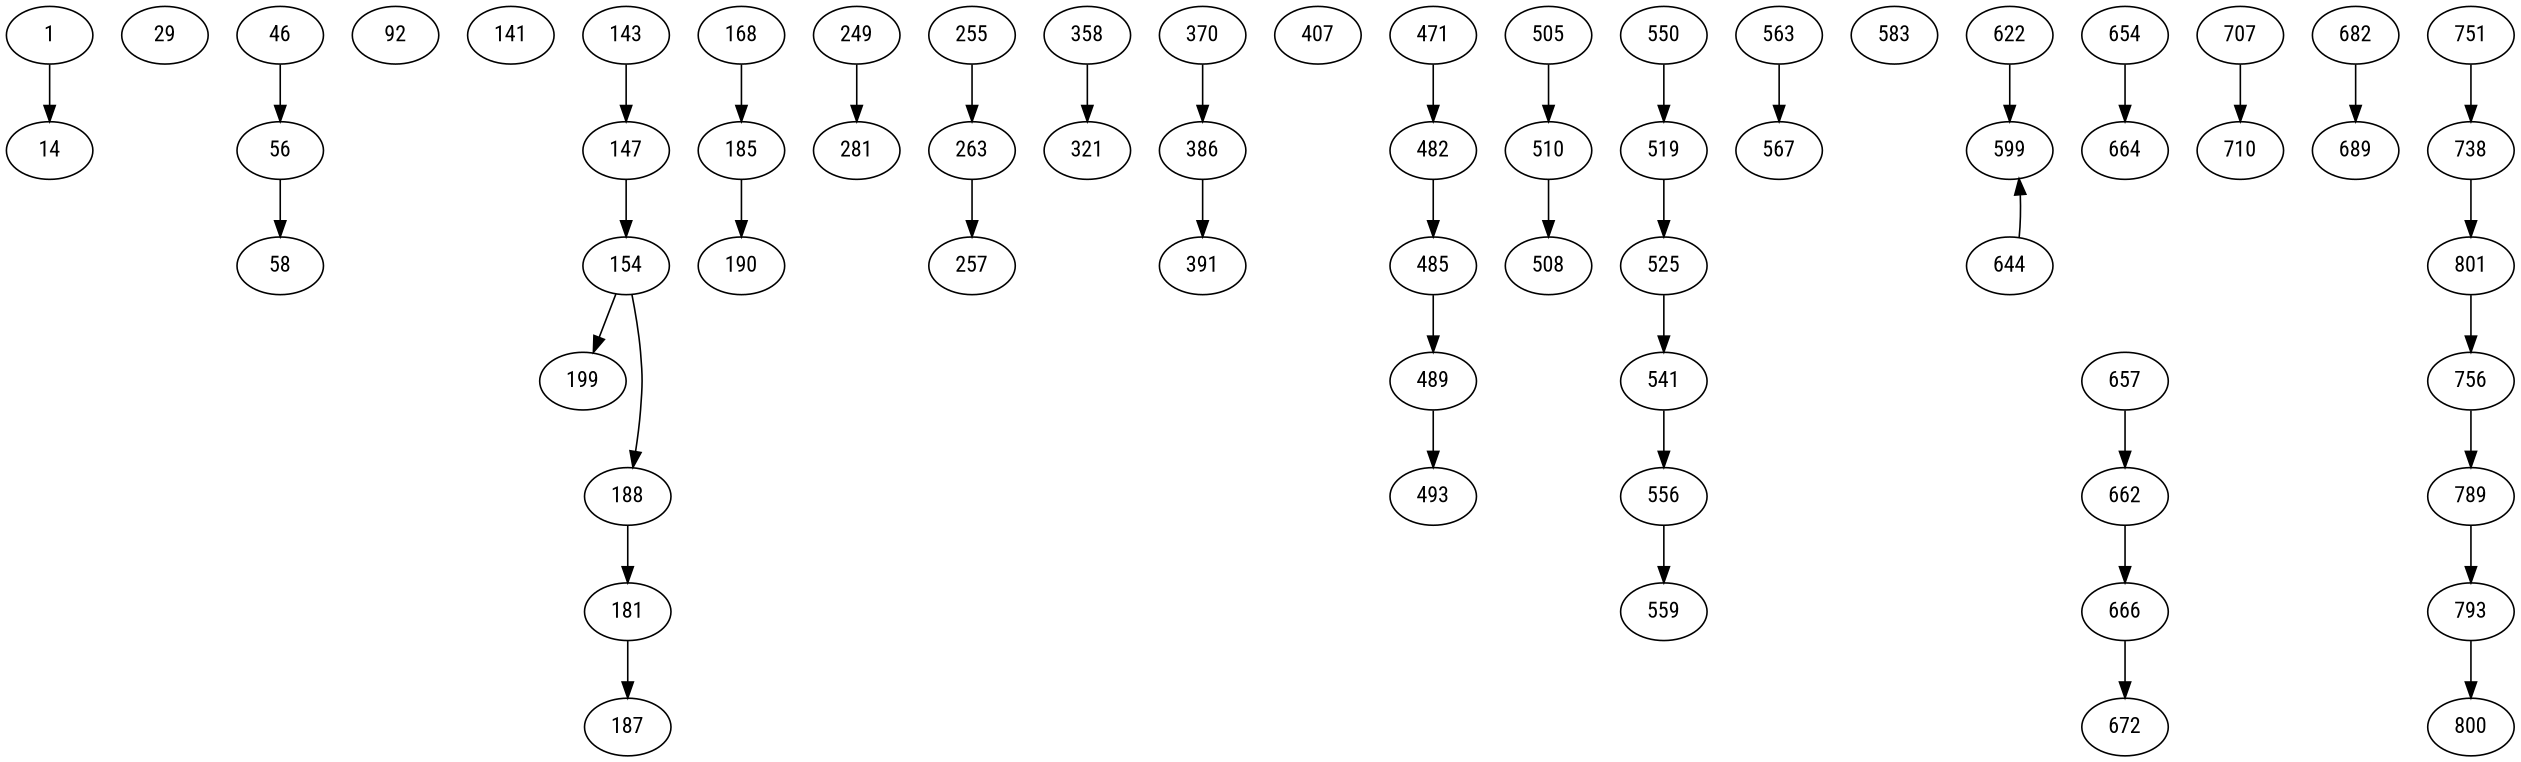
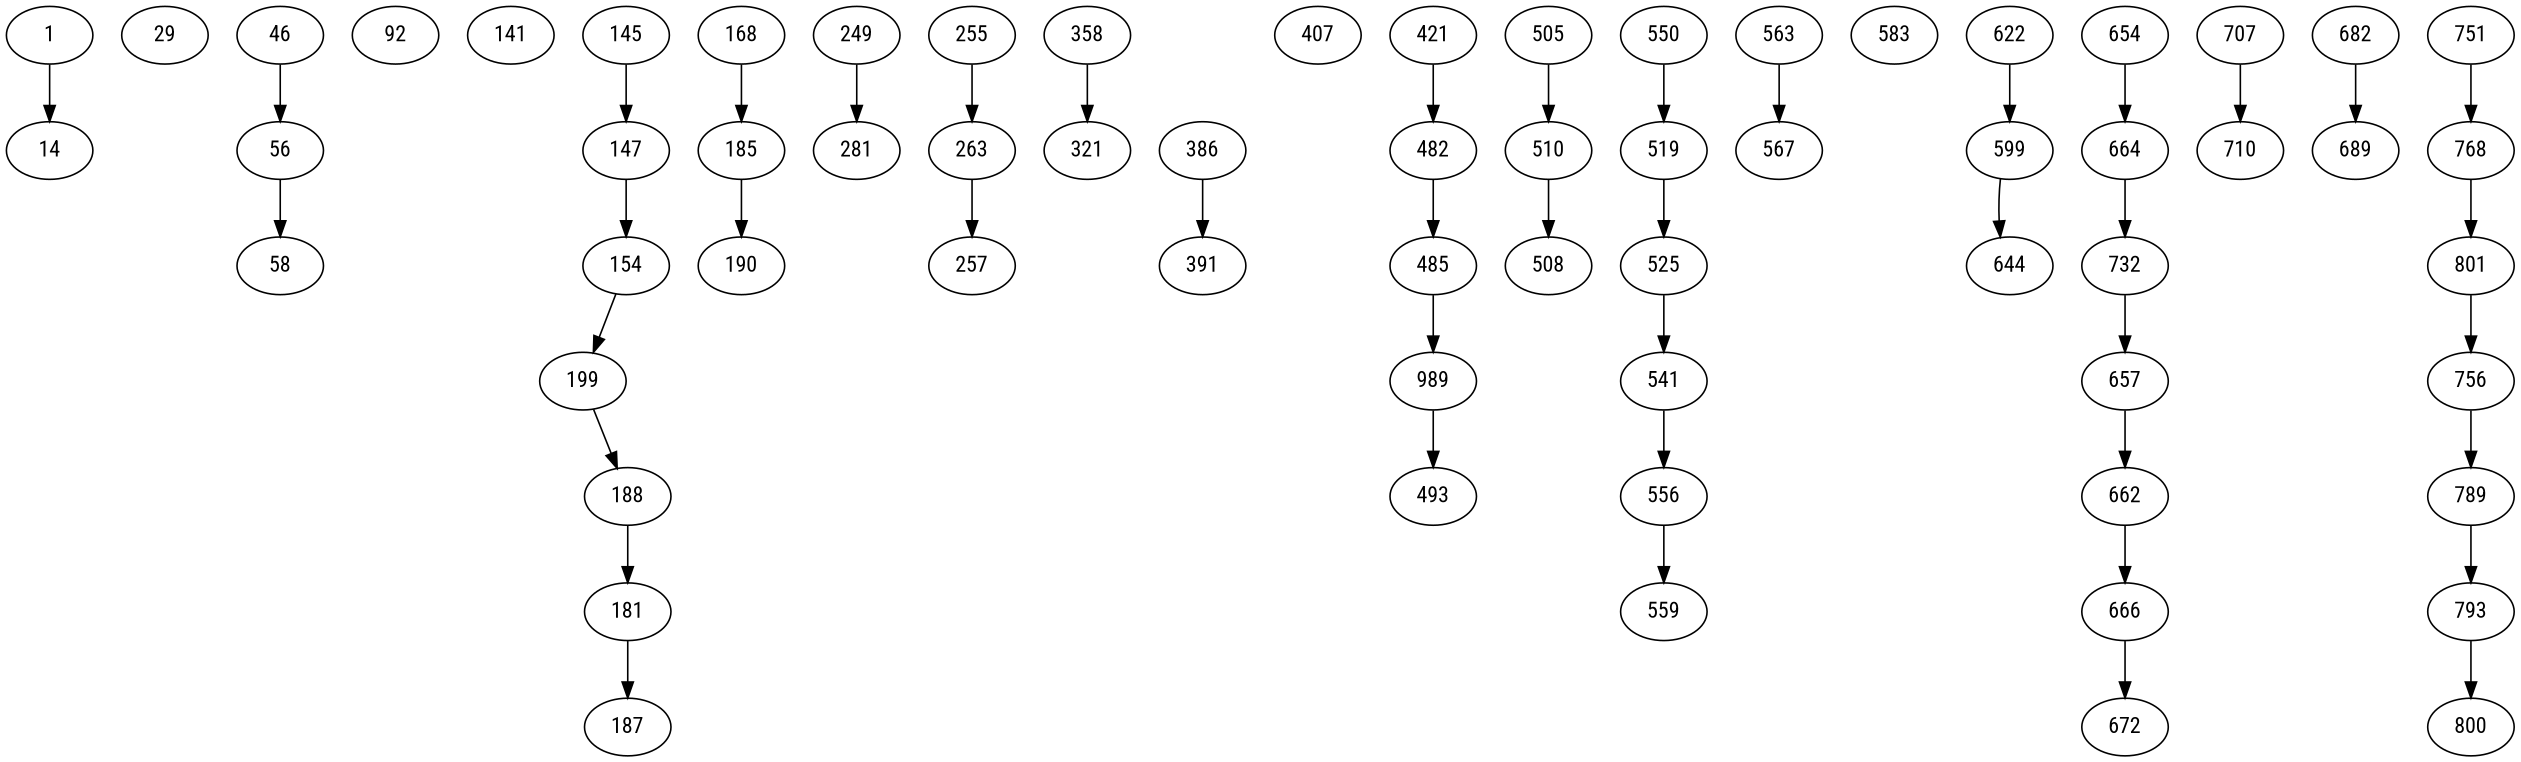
(626, 35) -> (626, 35)
(1203, 35) -> none
(1433, 35) -> (1433, 35)
(2471, 151) -> (2471, 151)
(2020, 216) -> (1999, 200)
none -> (2125, 266)
(642, 373) -> (602, 431)
(1433, 381) -> (1433, 381)
